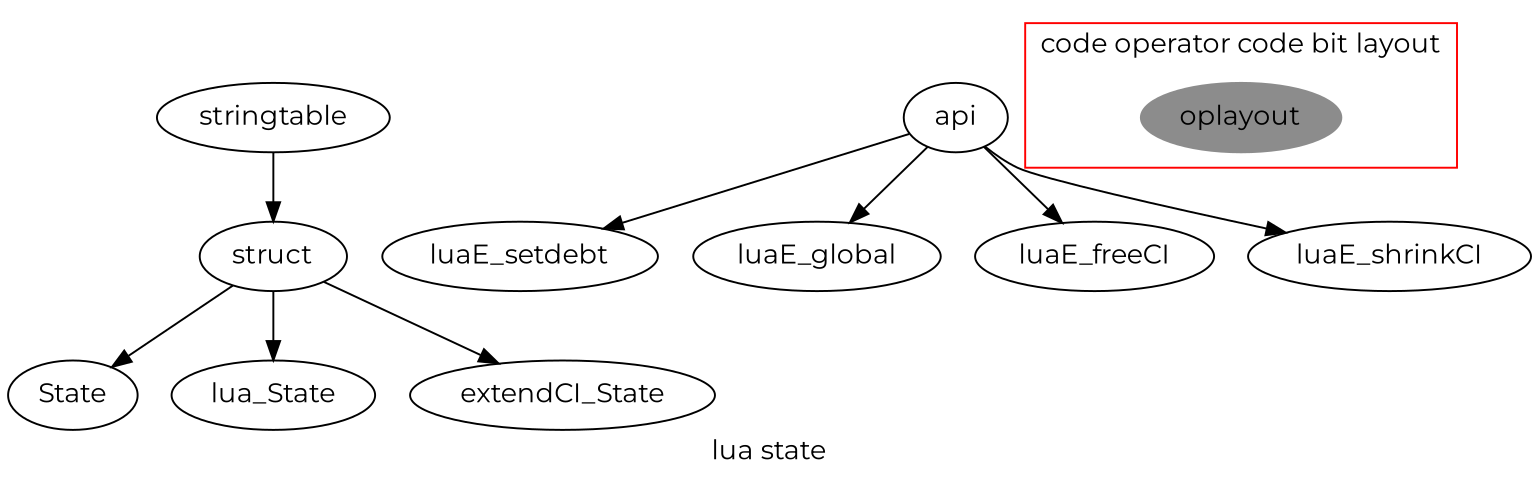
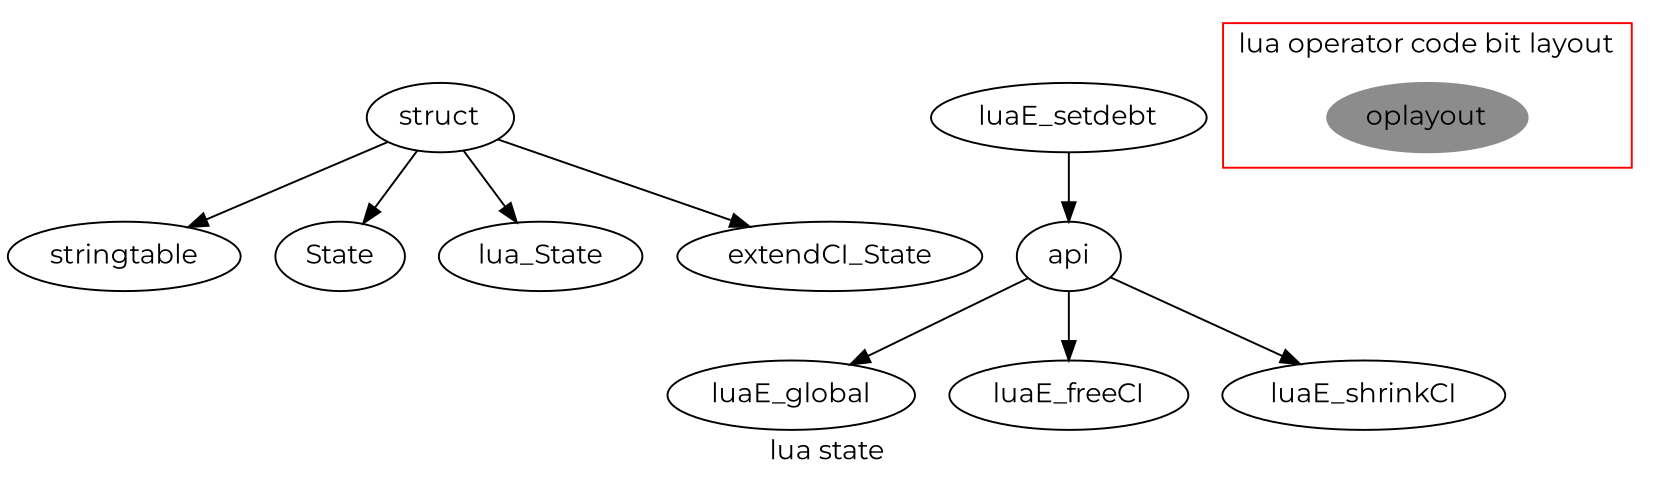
(1241, 45) -> (1427, 45)
(273, 178) -> (297, 181)
(766, 178) -> (1069, 178)
